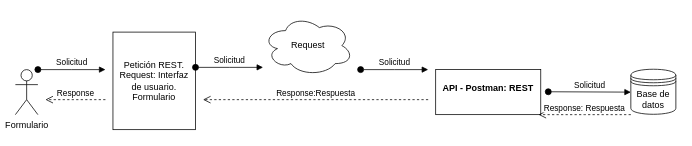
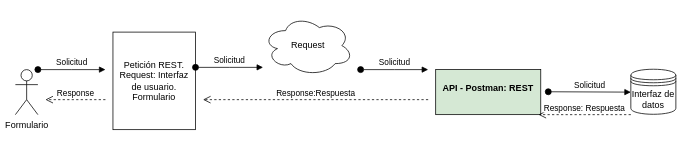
(488, 92) -> (488, 92)
(653, 99) -> (653, 99)
